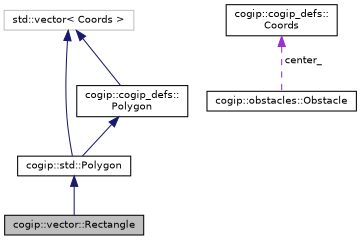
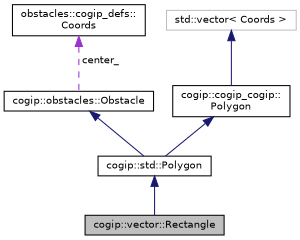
(282, 20) -> (79, 20)
(66, 99) -> (121, 137)
(132, 101) -> (231, 101)
